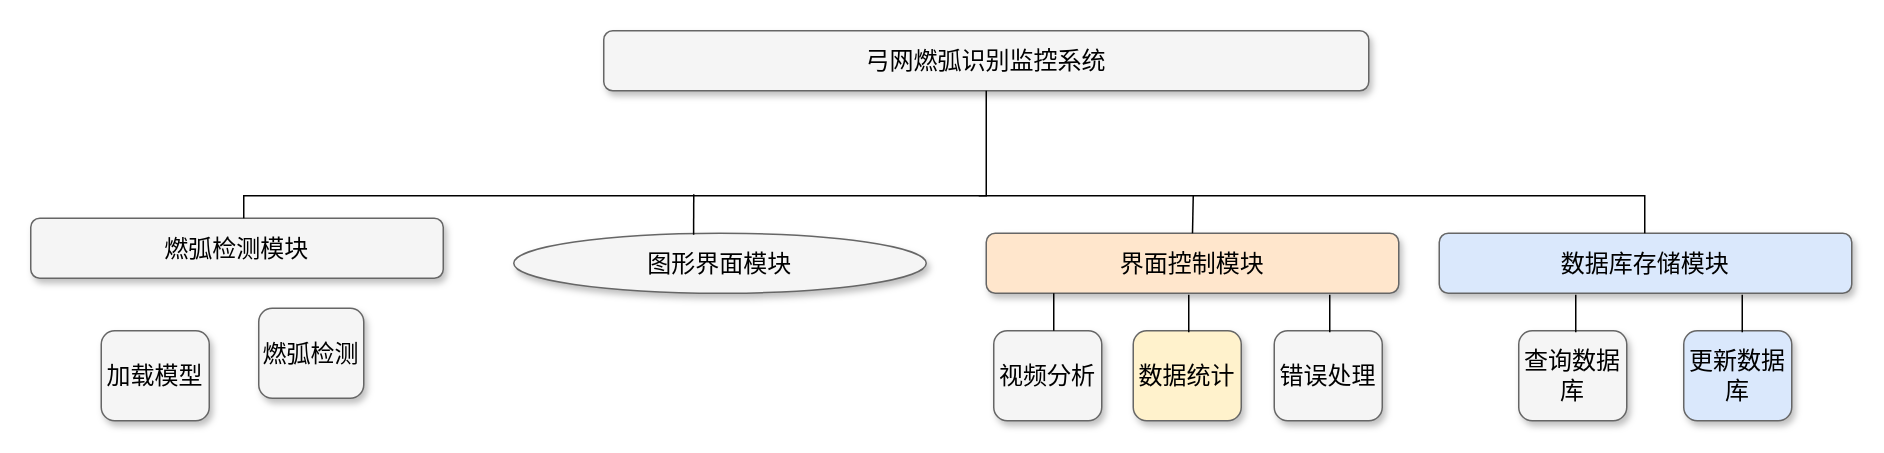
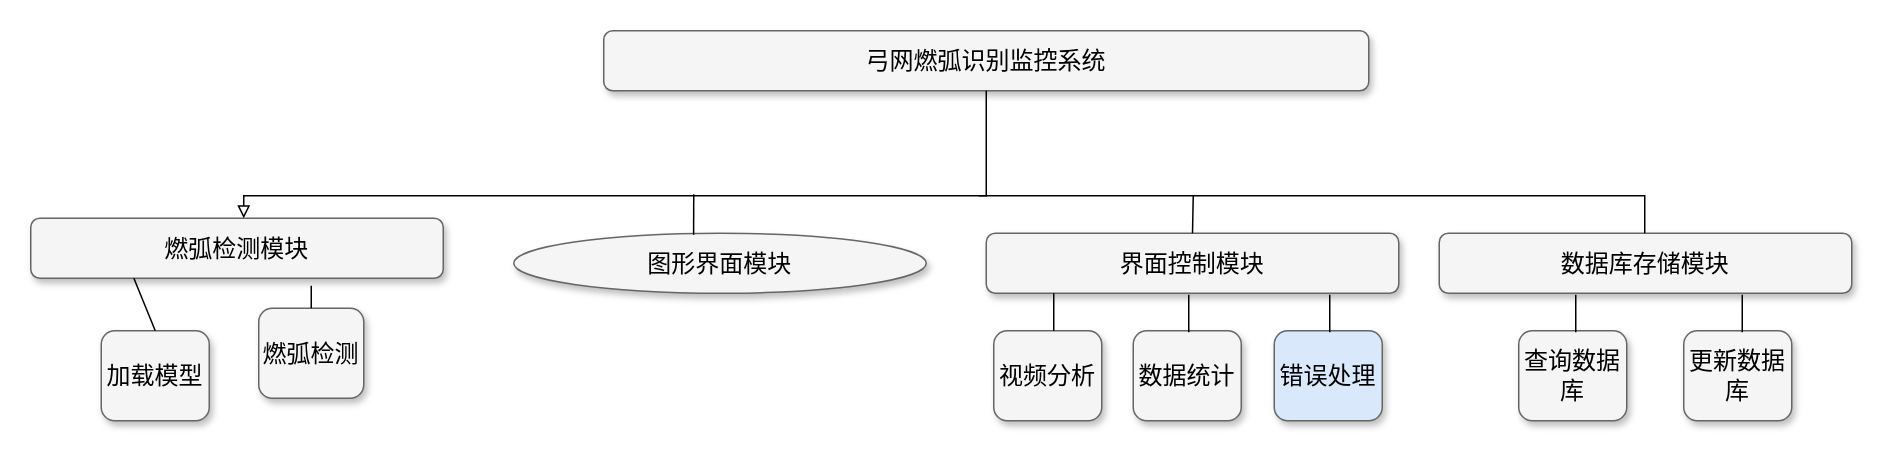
(244, 210) -> (244, 204)
(1193, 263) -> (1193, 263)
(1646, 263) -> (1646, 263)
none -> (311, 297)
none -> (145, 305)
(1187, 376) -> (1187, 376)
(1328, 376) -> (1328, 376)
(1738, 376) -> (1738, 376)
